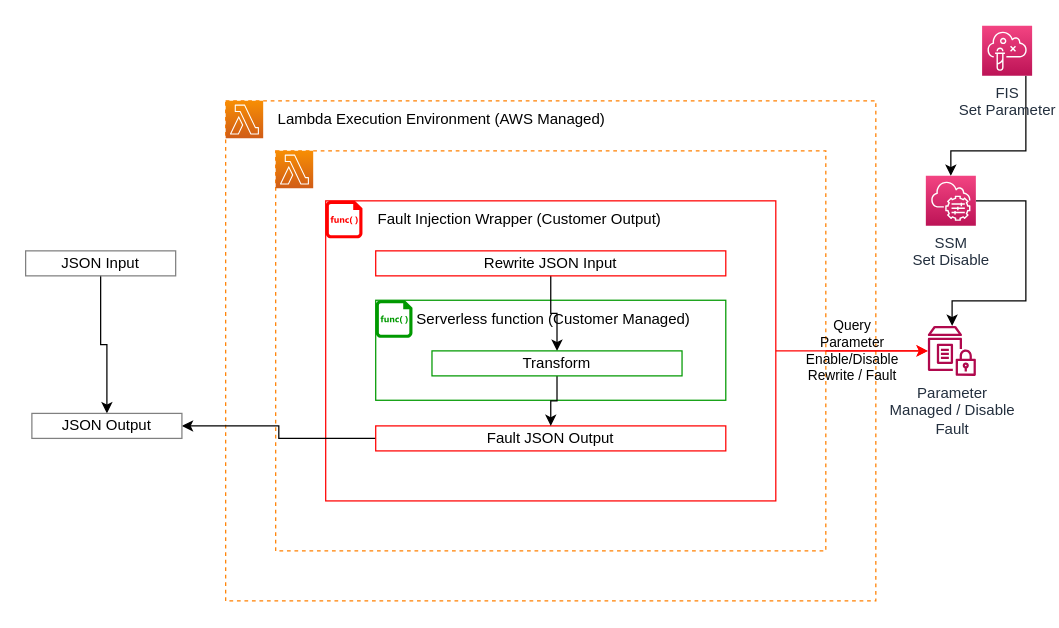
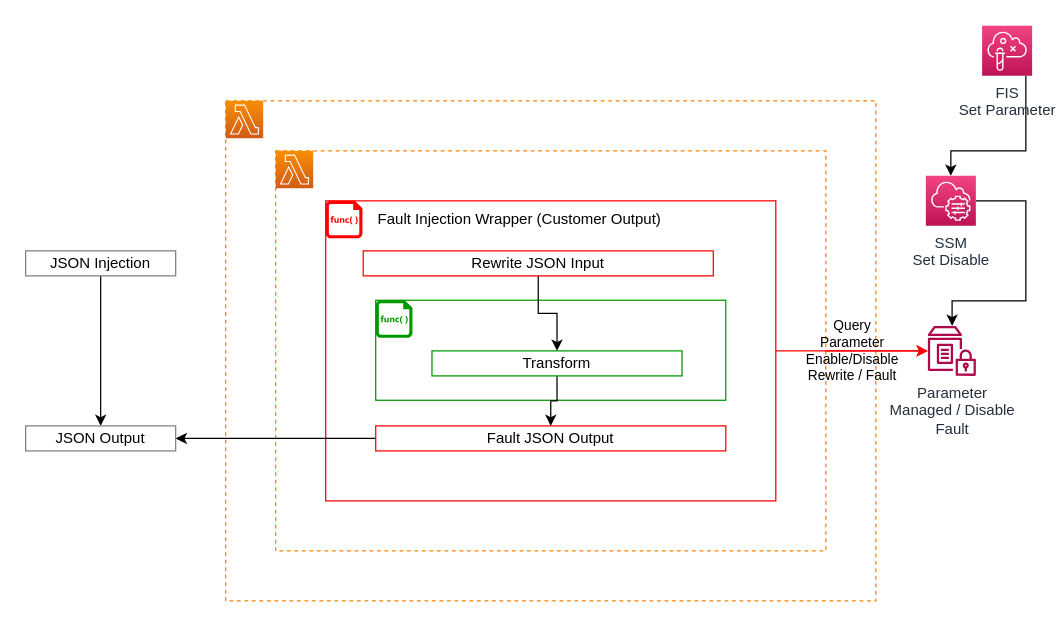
(576, 119) -> none
(101, 263) -> (101, 263)
(551, 263) -> (538, 263)
(570, 319) -> none
(107, 426) -> (101, 438)
